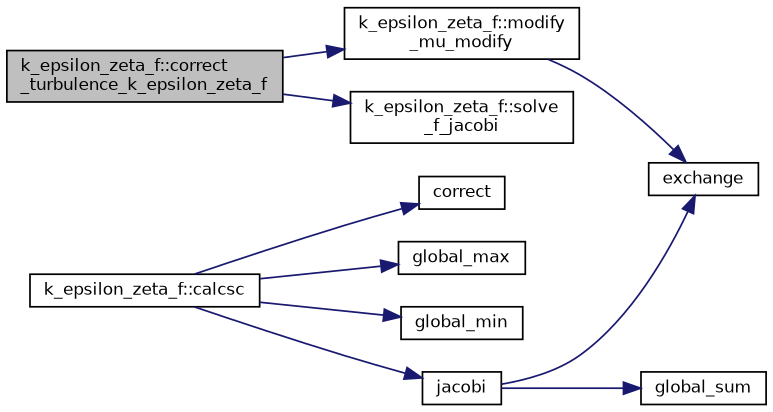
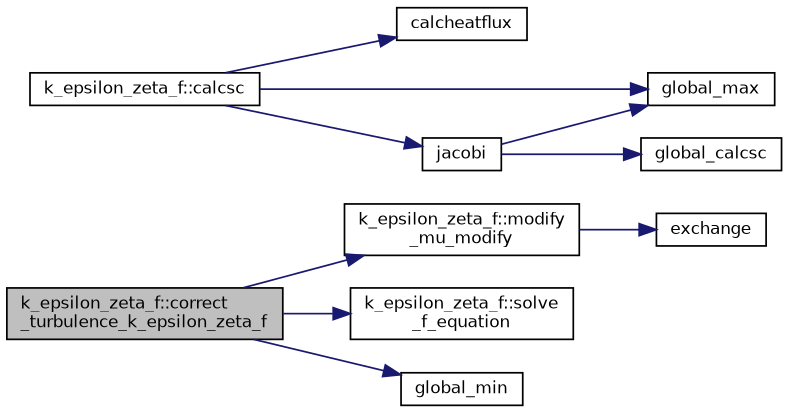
(462, 117) -> (462, 314)
(462, 193) -> (462, 24)
(322, 309) -> (319, 355)
(616, 323) -> (566, 127)
(704, 388) -> (711, 154)
